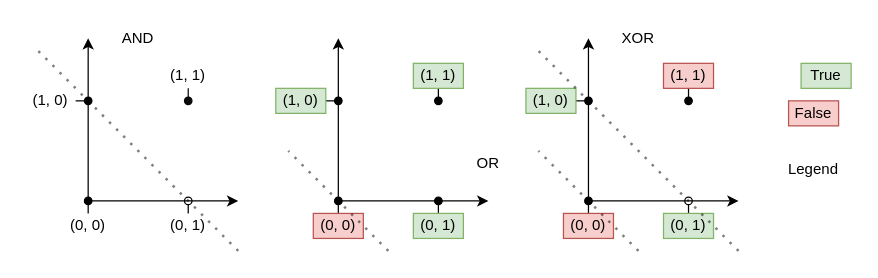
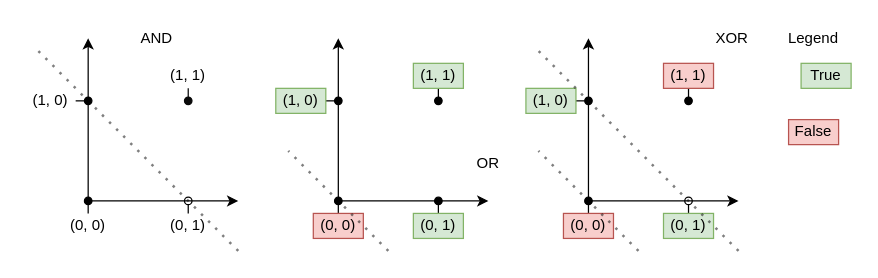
(138, 38) -> (157, 38)
(638, 38) -> (732, 38)
(813, 113) -> (813, 132)
(813, 169) -> (813, 38)
